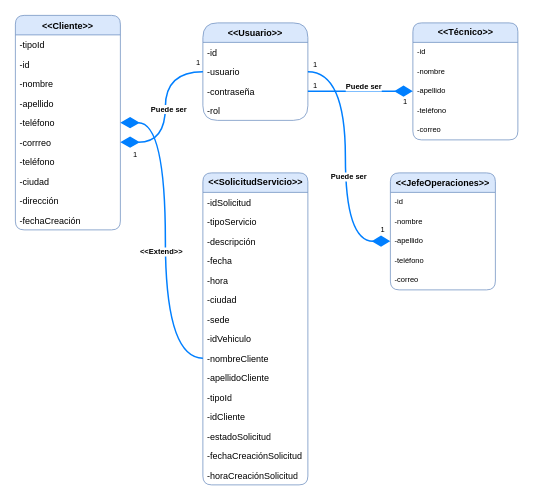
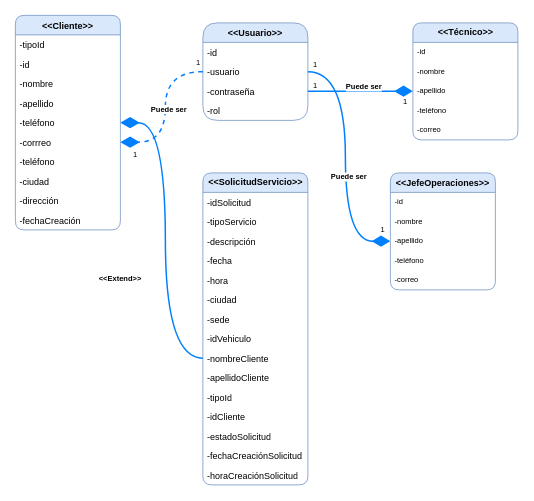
(176, 80) -> (176, 80)
(162, 252) -> (120, 278)
